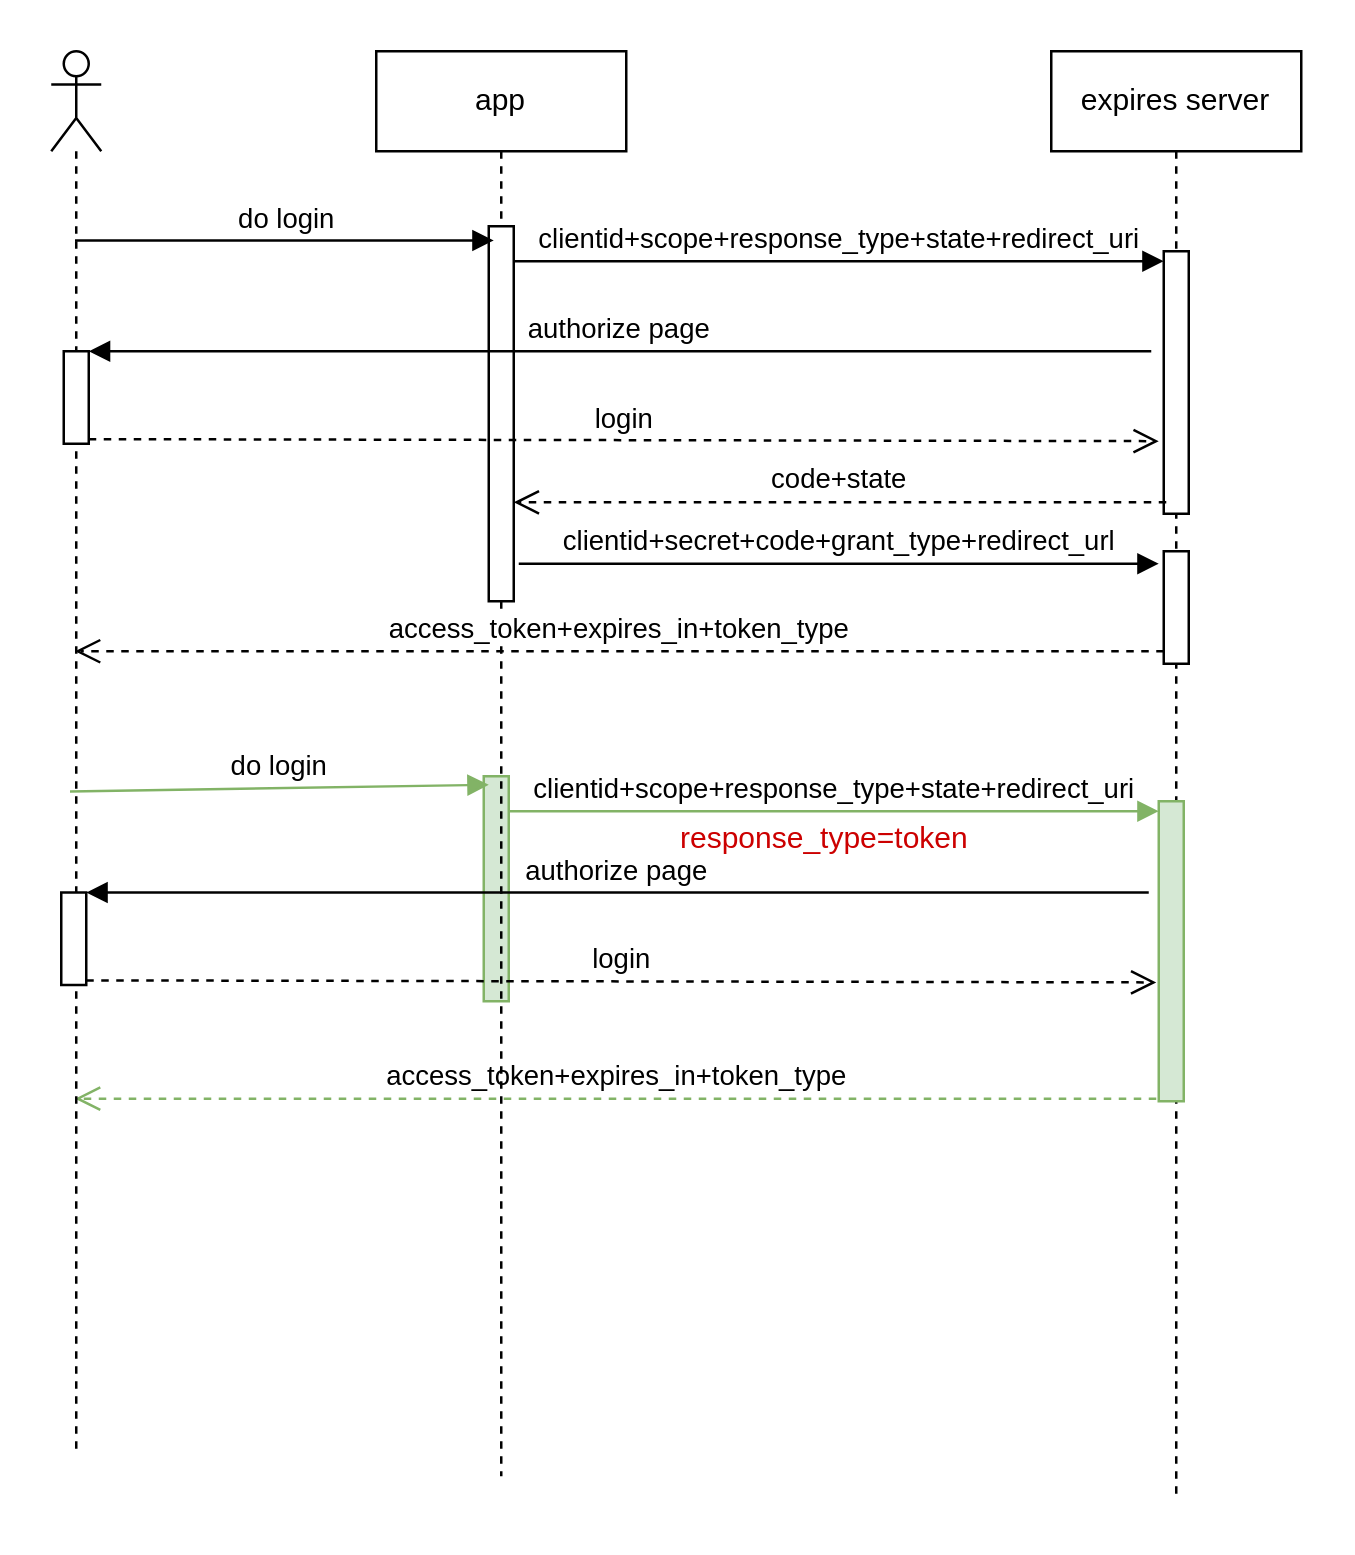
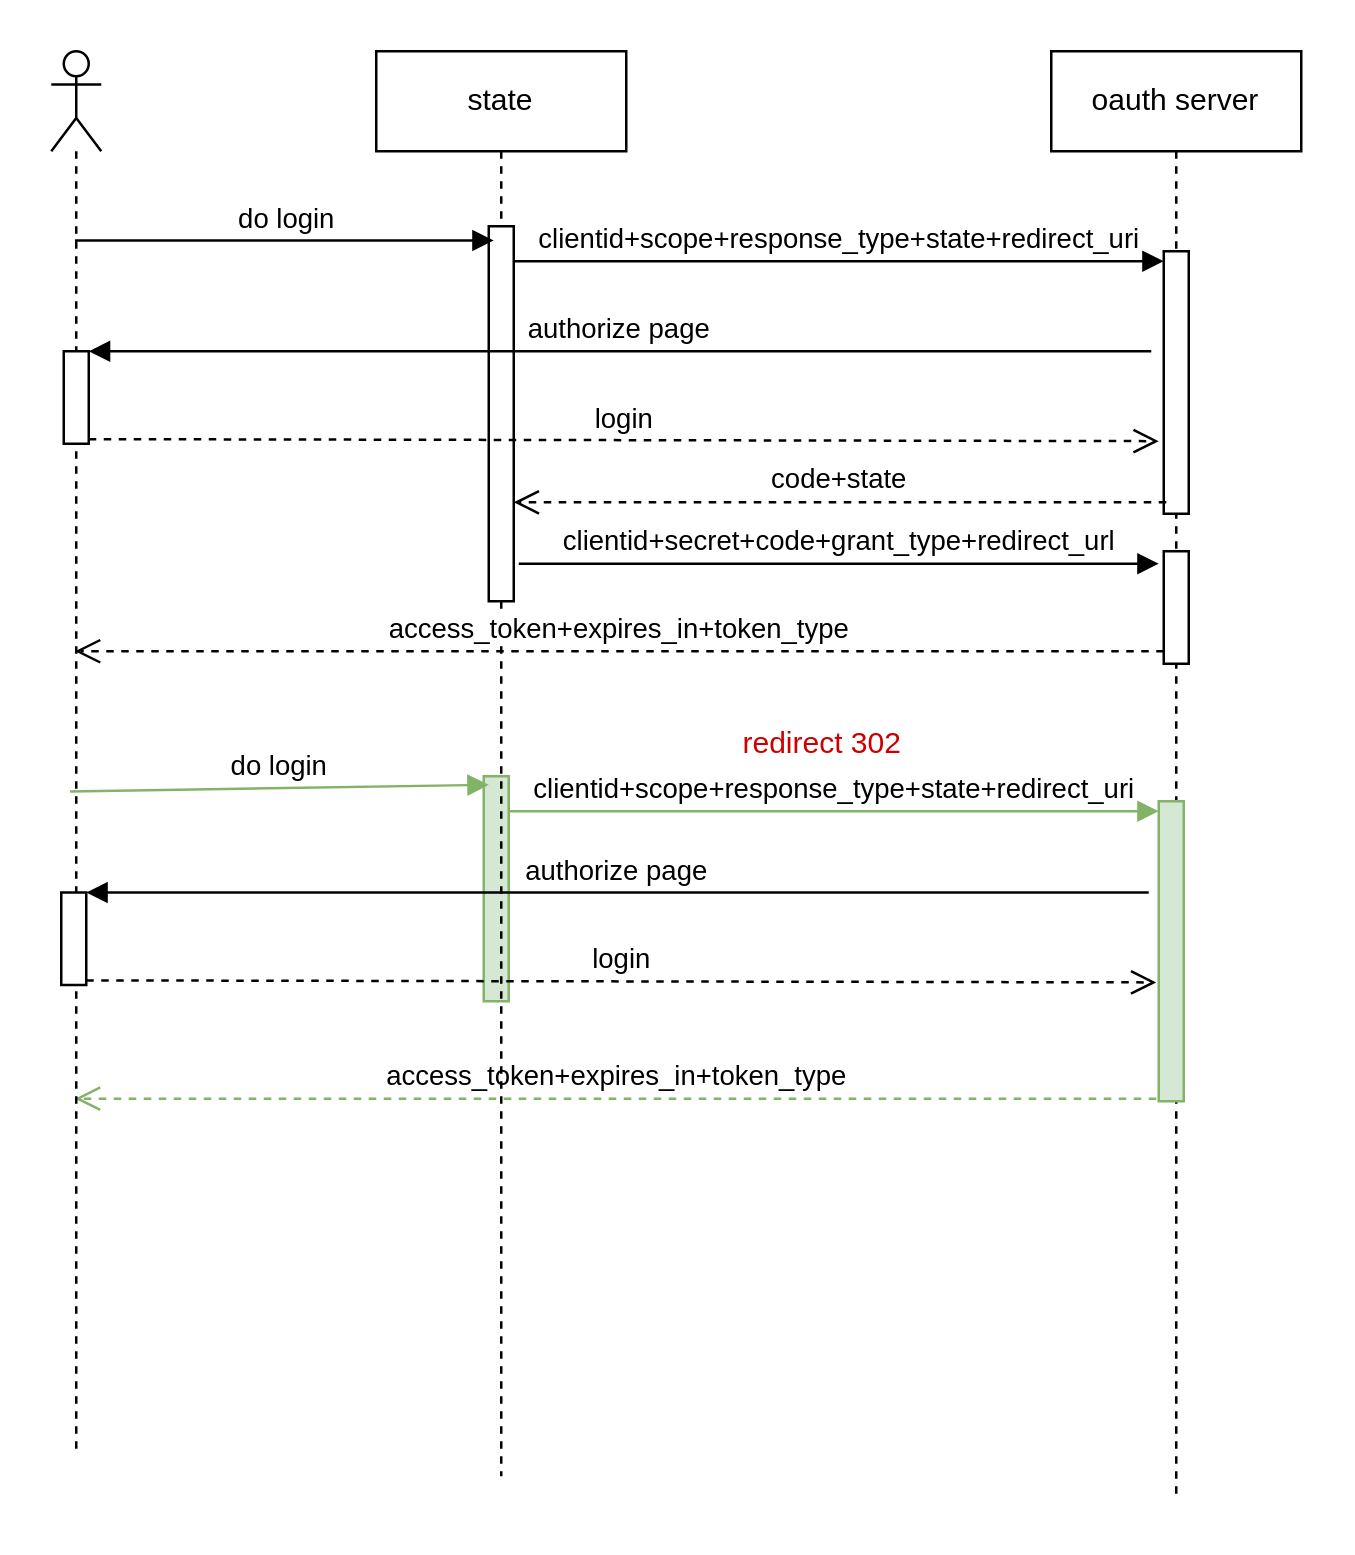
(501, 101) -> (501, 101)
(1176, 101) -> (1176, 101)
none -> (839, 744)
(839, 839) -> none
